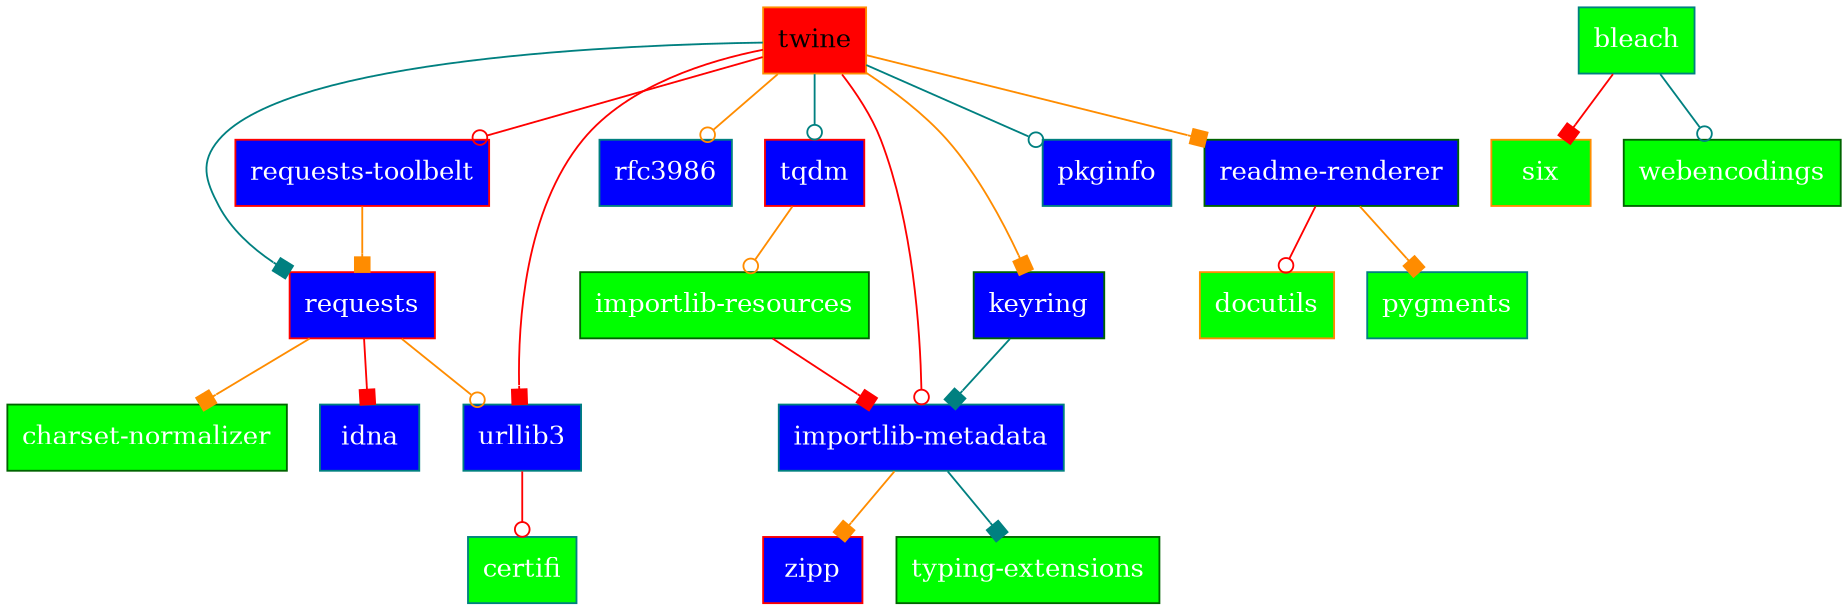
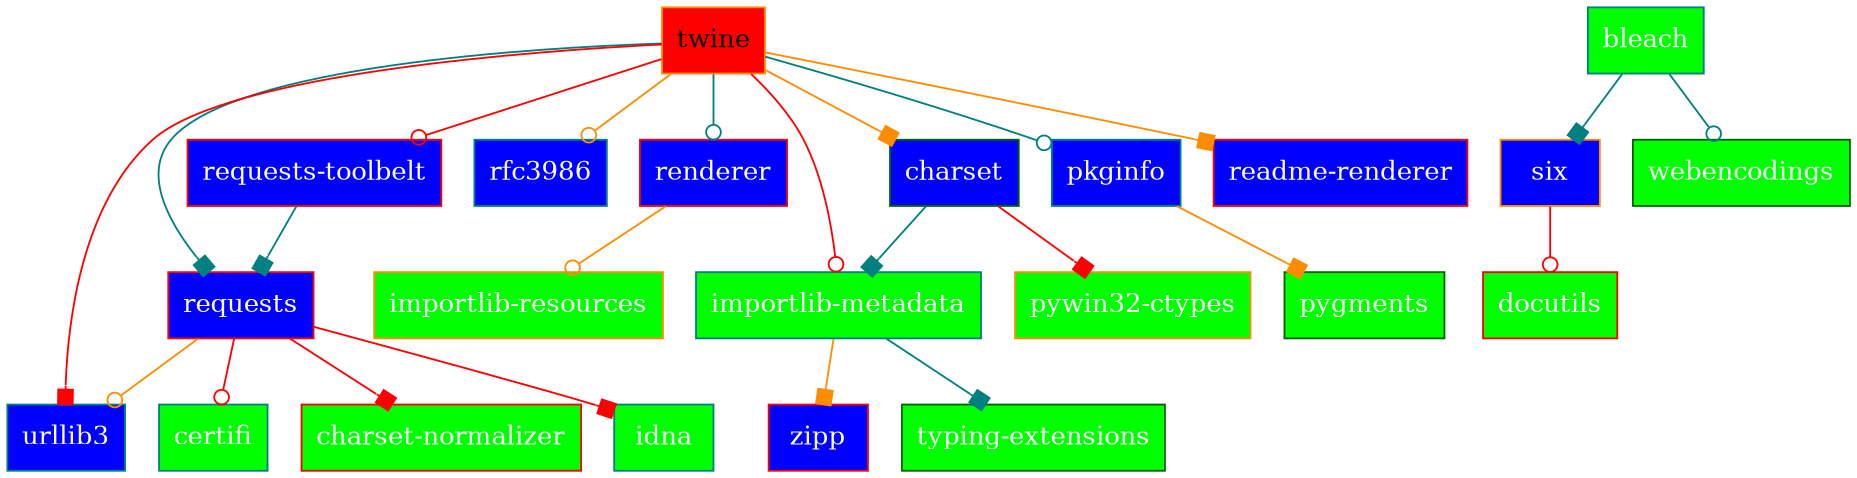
(1594, 99) -> (1603, 99)
(815, 173) -> (713, 173)
(1331, 173) -> (1341, 173)
(1541, 173) -> (1550, 173)
(362, 230) -> (282, 231)
(1383, 232) -> (1232, 235)
(1302, 233) -> (1550, 232)
(725, 305) -> (519, 305)
(1039, 305) -> (954, 173)
none -> (1133, 305)
(1267, 305) -> (1550, 305)
(1447, 305) -> (1364, 305)
(815, 366) -> none
(263, 367) -> (333, 366)
(147, 438) -> (441, 438)
(370, 438) -> (664, 438)
(921, 438) -> (839, 305)
(522, 497) -> (229, 364)
